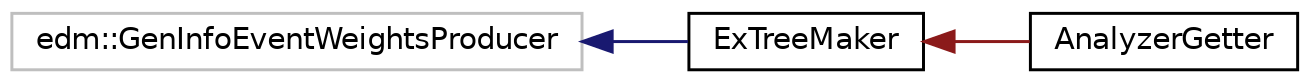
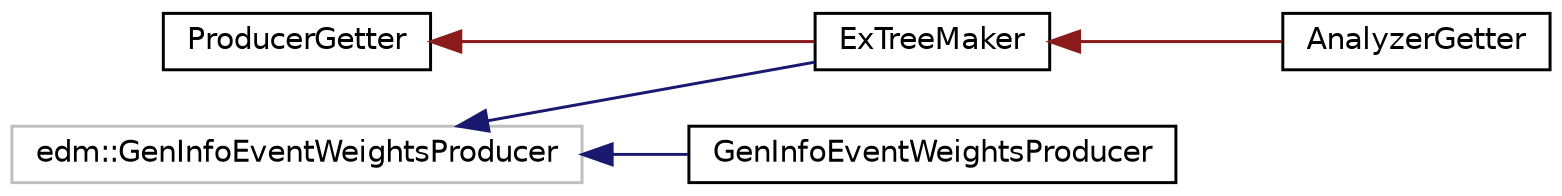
none -> (297, 42)
none -> (932, 154)
